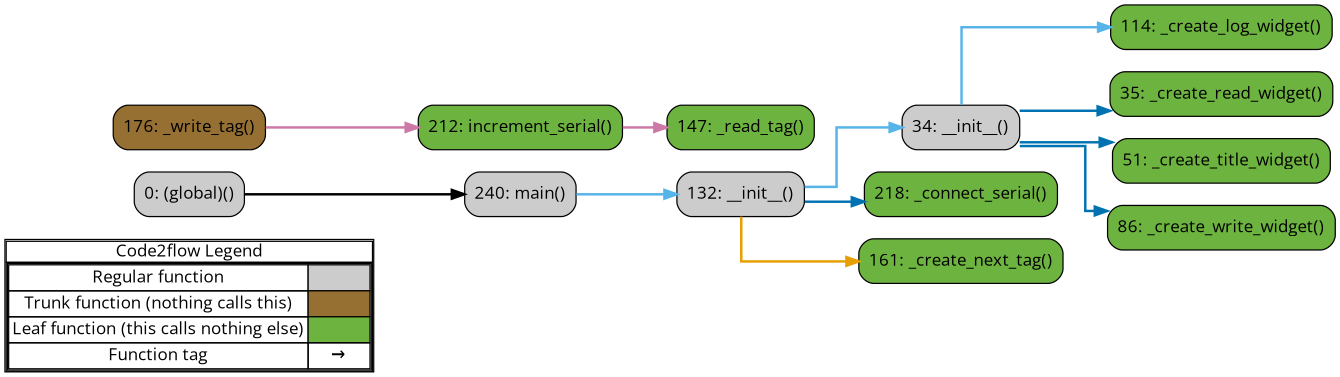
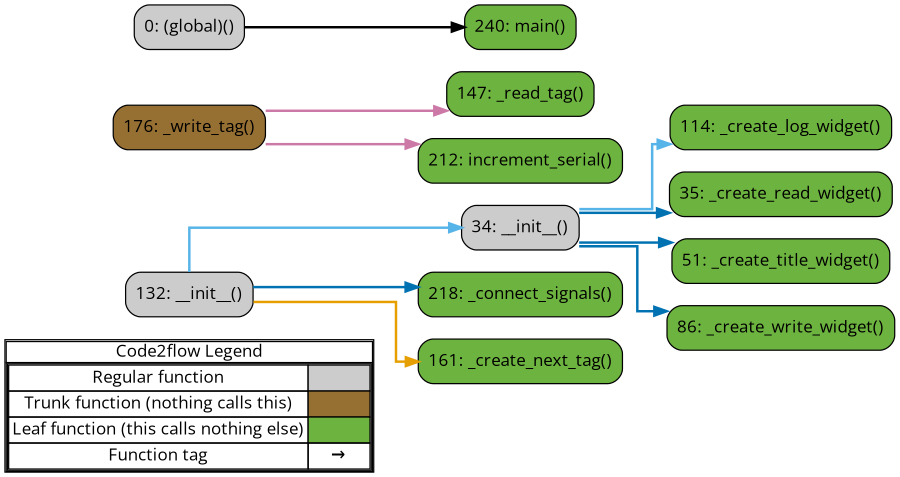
(639, 127) -> (350, 111)
(520, 194) -> (520, 27)
(620, 194) -> none
(961, 194) -> (520, 295)
